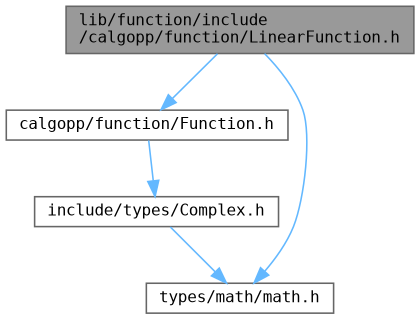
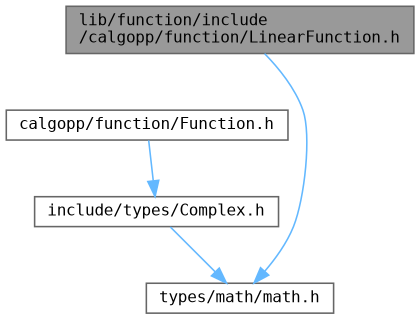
(195, 76) -> none
